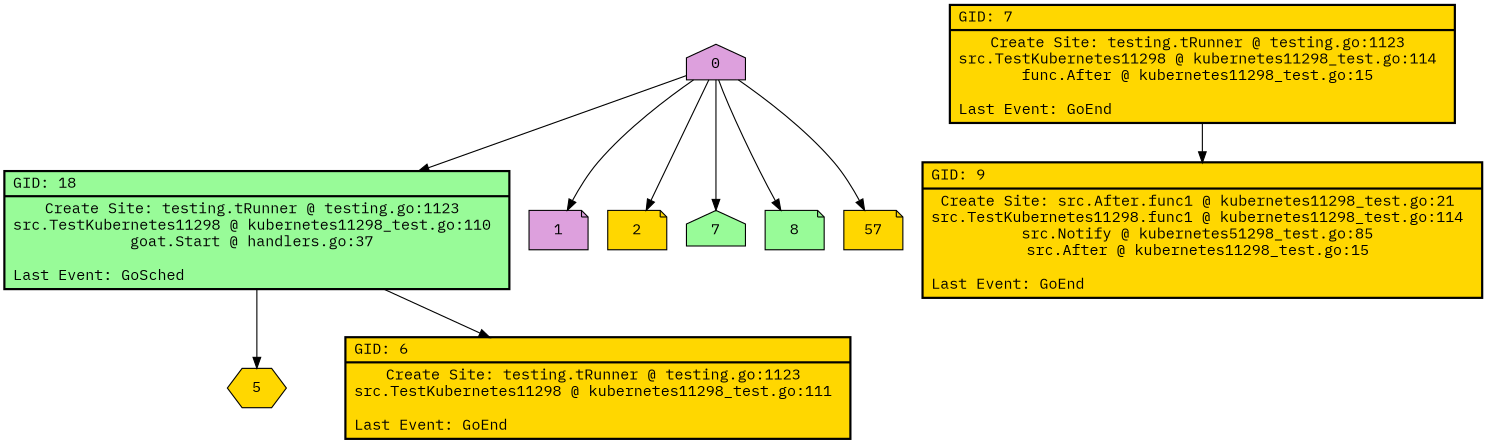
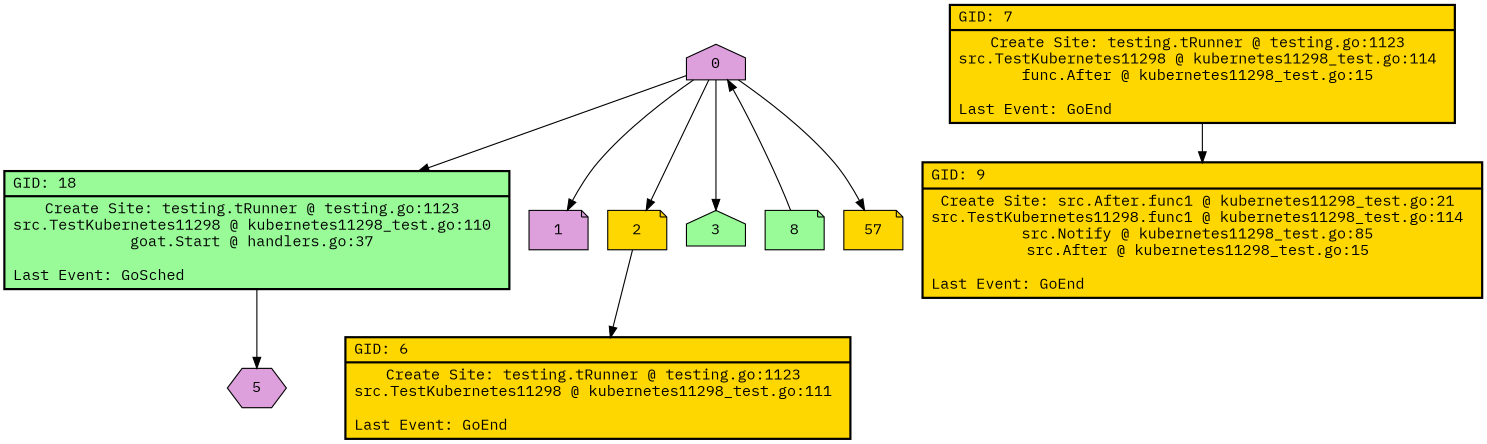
(745, 141) -> (764, 149)
(716, 230) -> (716, 230)
(1202, 234) -> (1202, 234)
(431, 311) -> (623, 288)
(257, 388) -> (257, 388)
